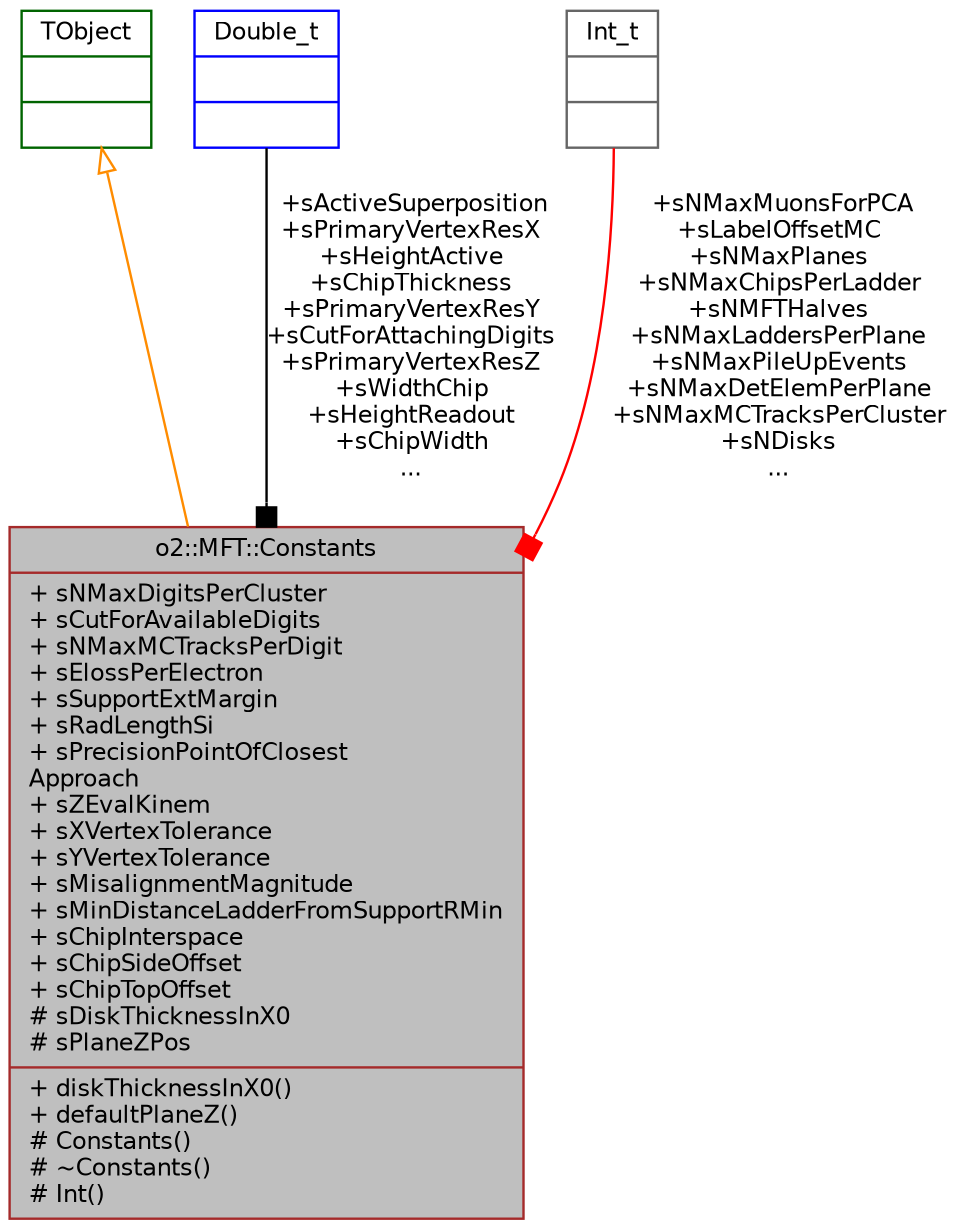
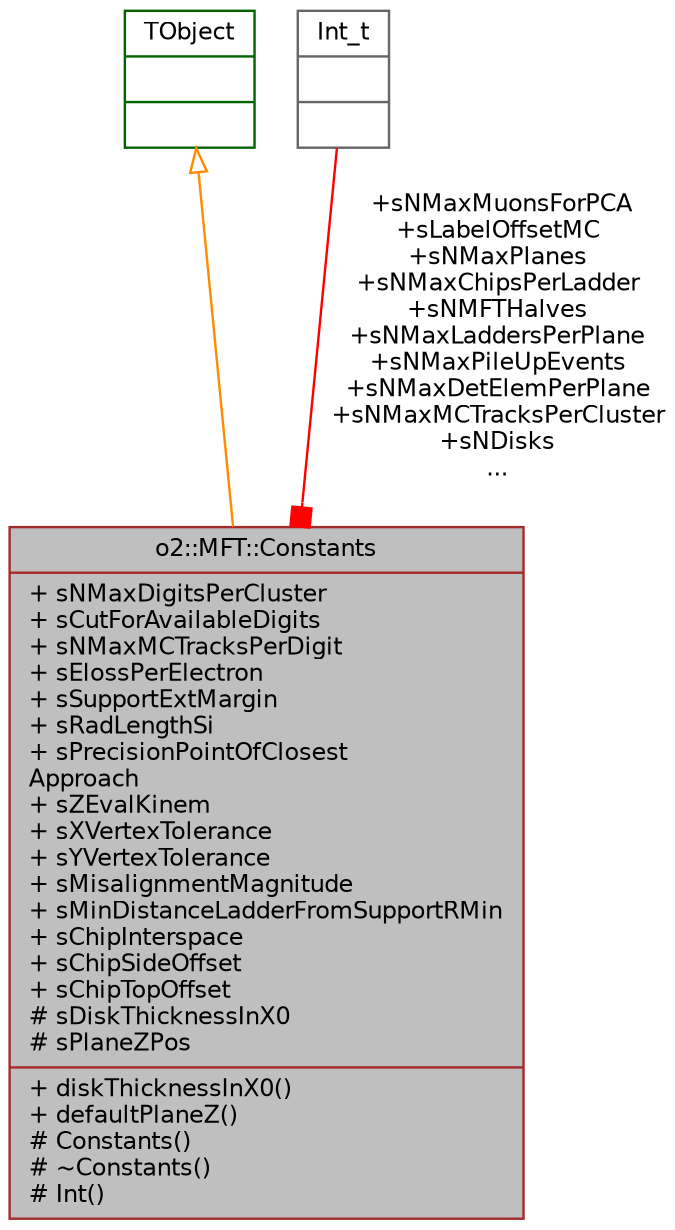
(267, 79) -> none
